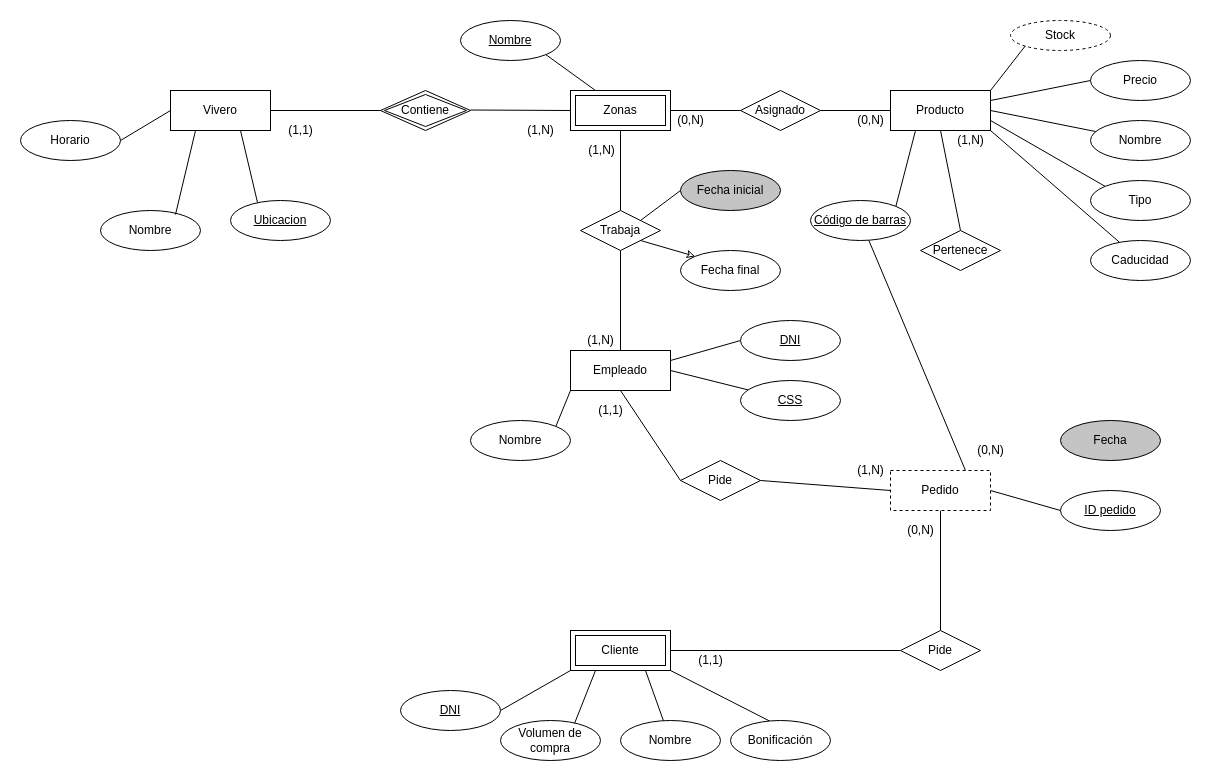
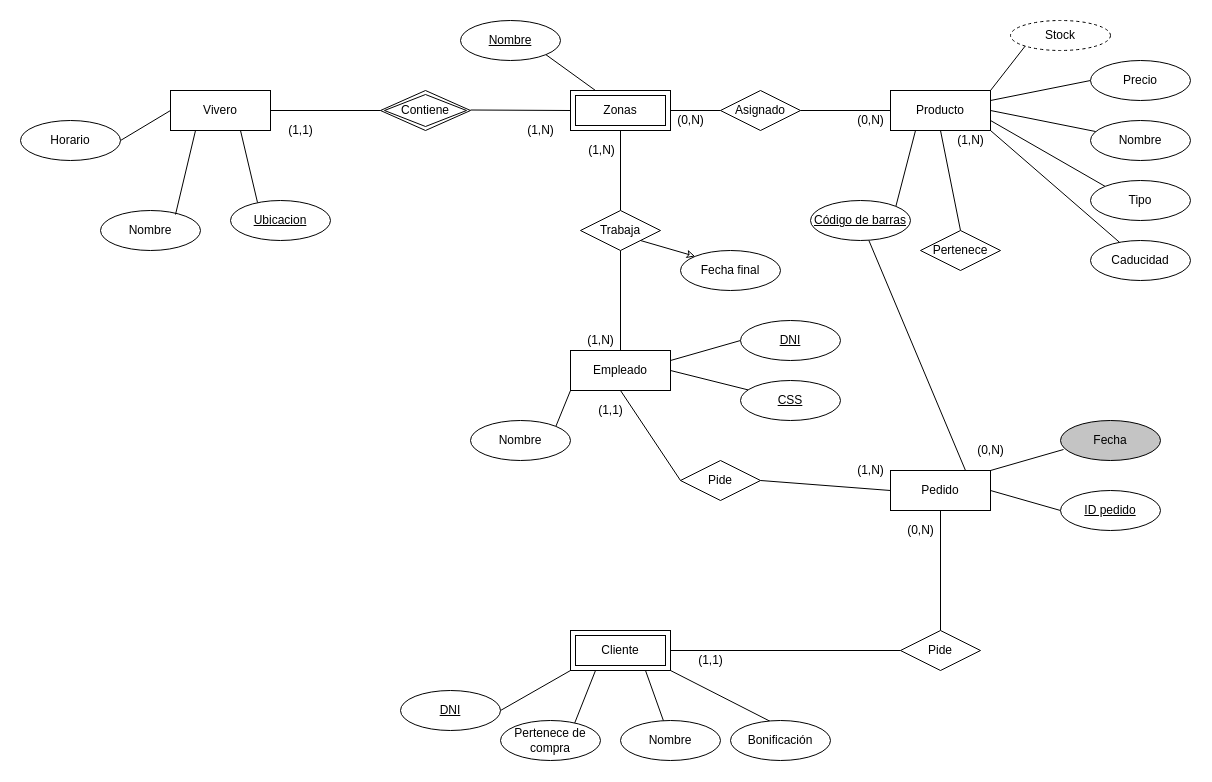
(781, 111) -> (761, 111)
(731, 191) -> none
(661, 206) -> none
none -> (1027, 460)
(941, 491) -> (941, 491)
(551, 741) -> (551, 741)
